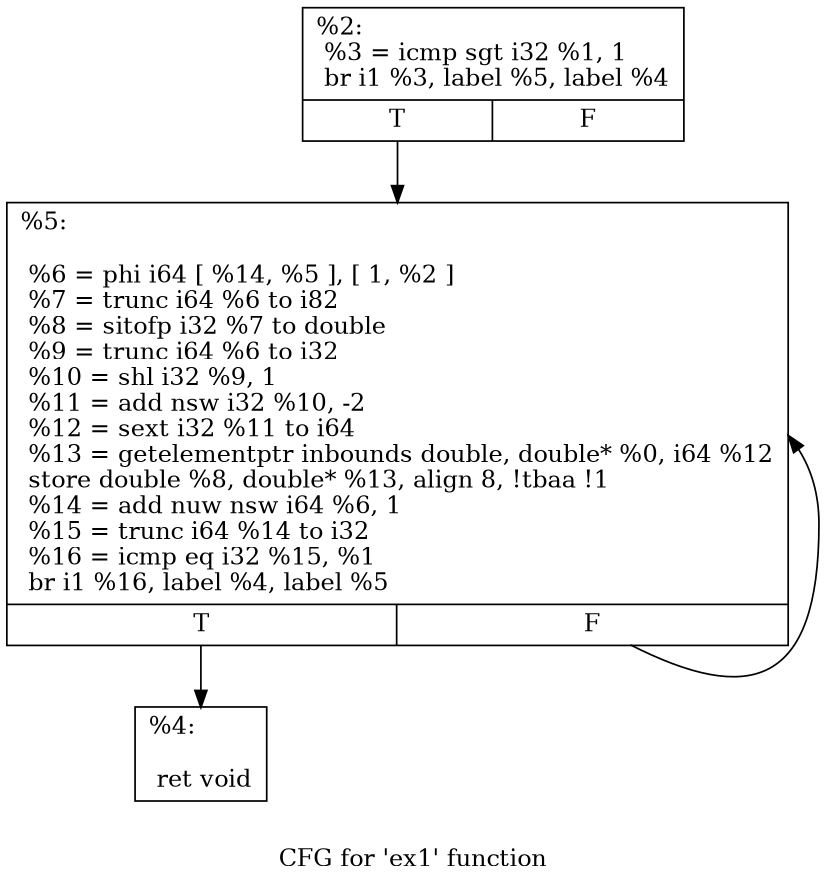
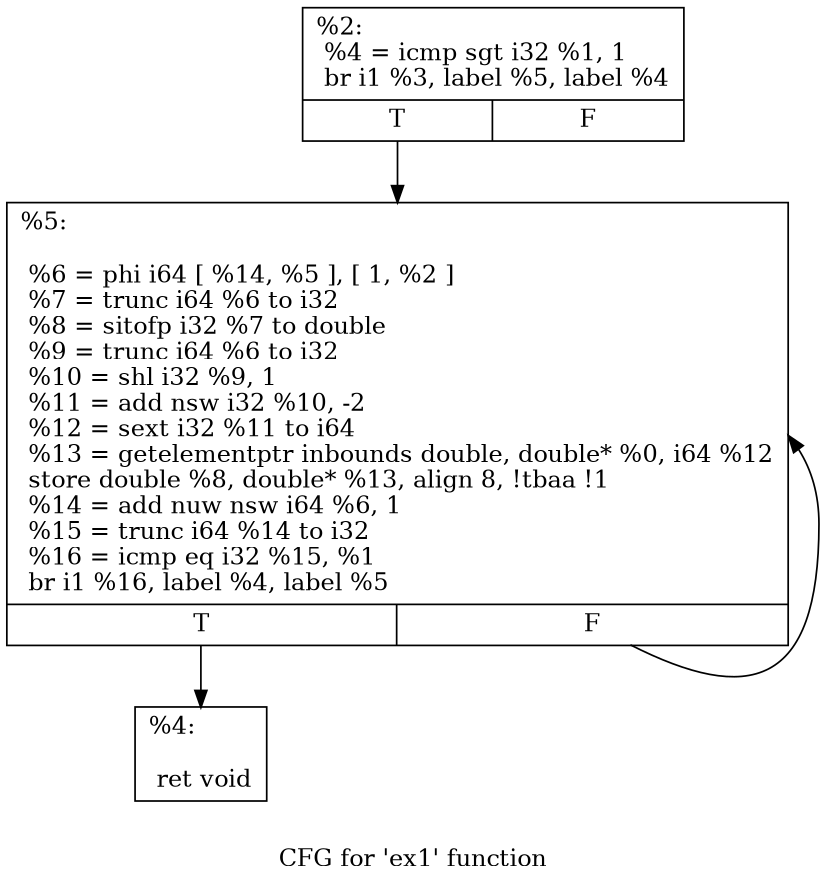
(472, 53) -> (472, 53)
(180, 301) -> (180, 301)
